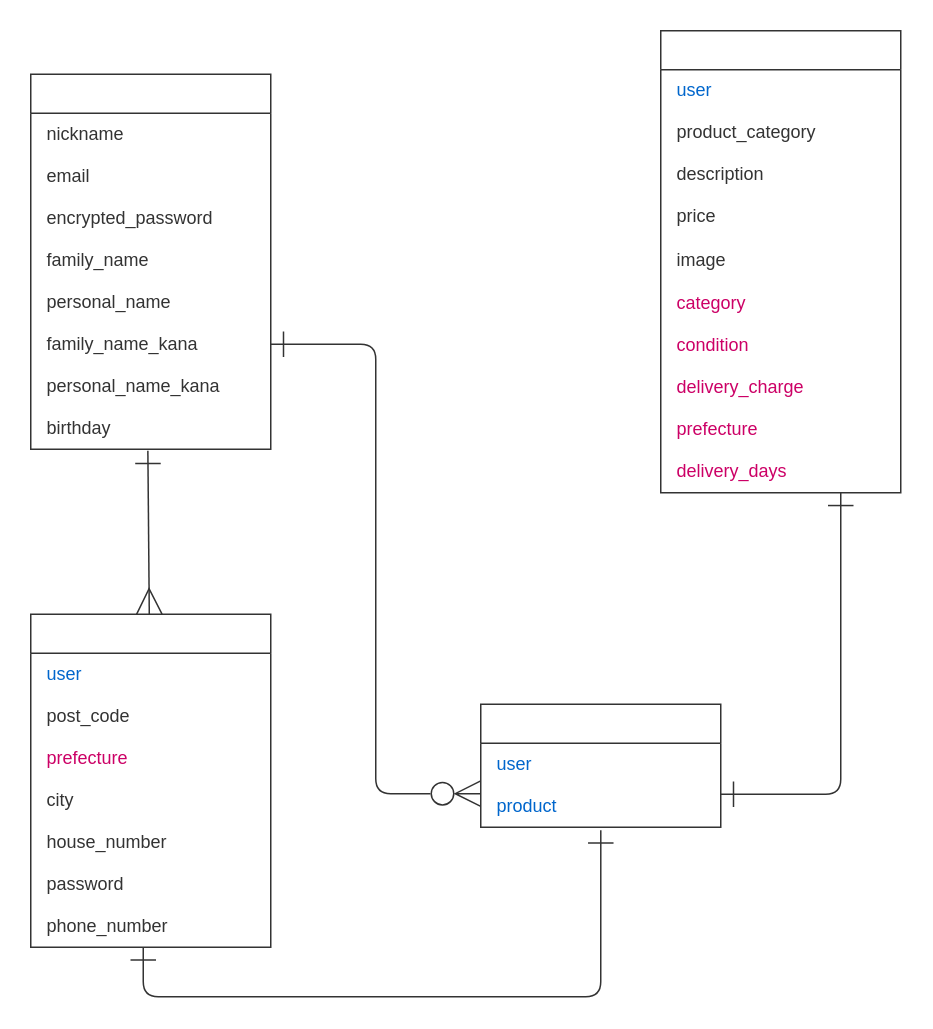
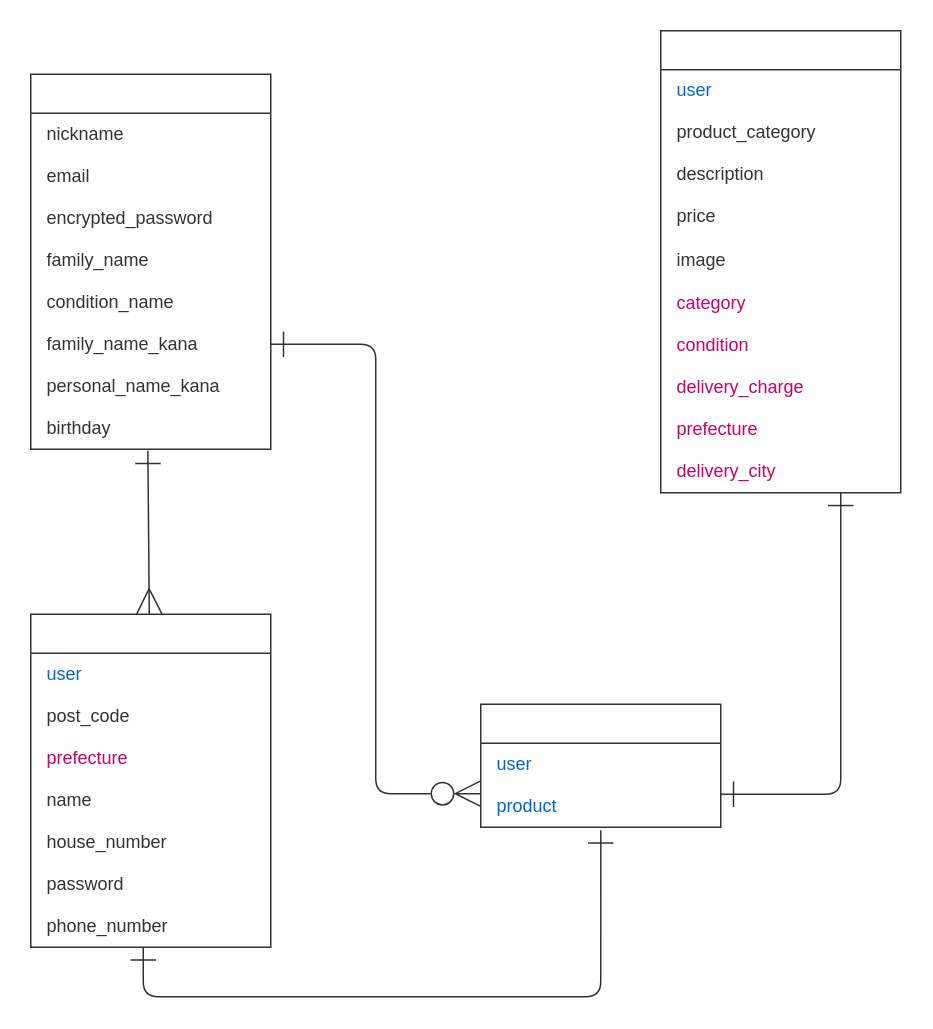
(110, 302) -> (113, 302)
(738, 472) -> (736, 472)
(65, 800) -> (67, 800)
